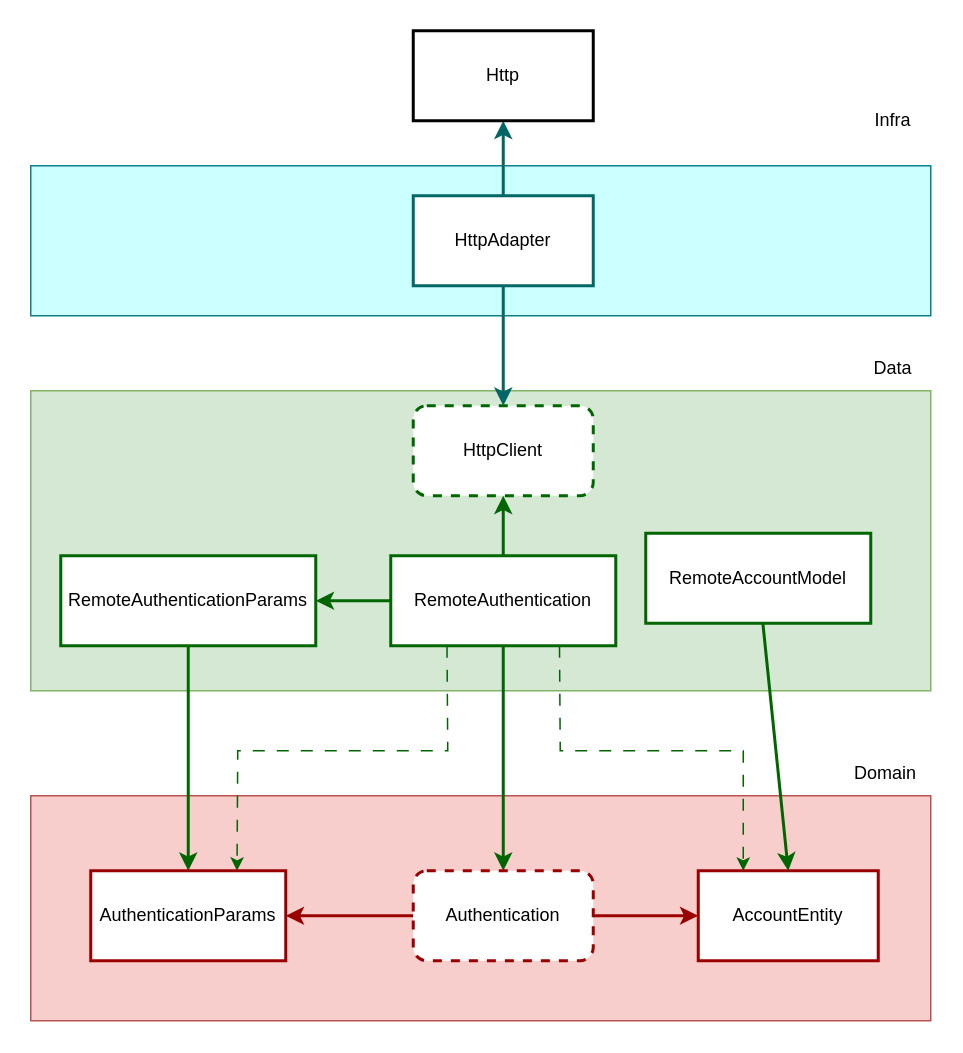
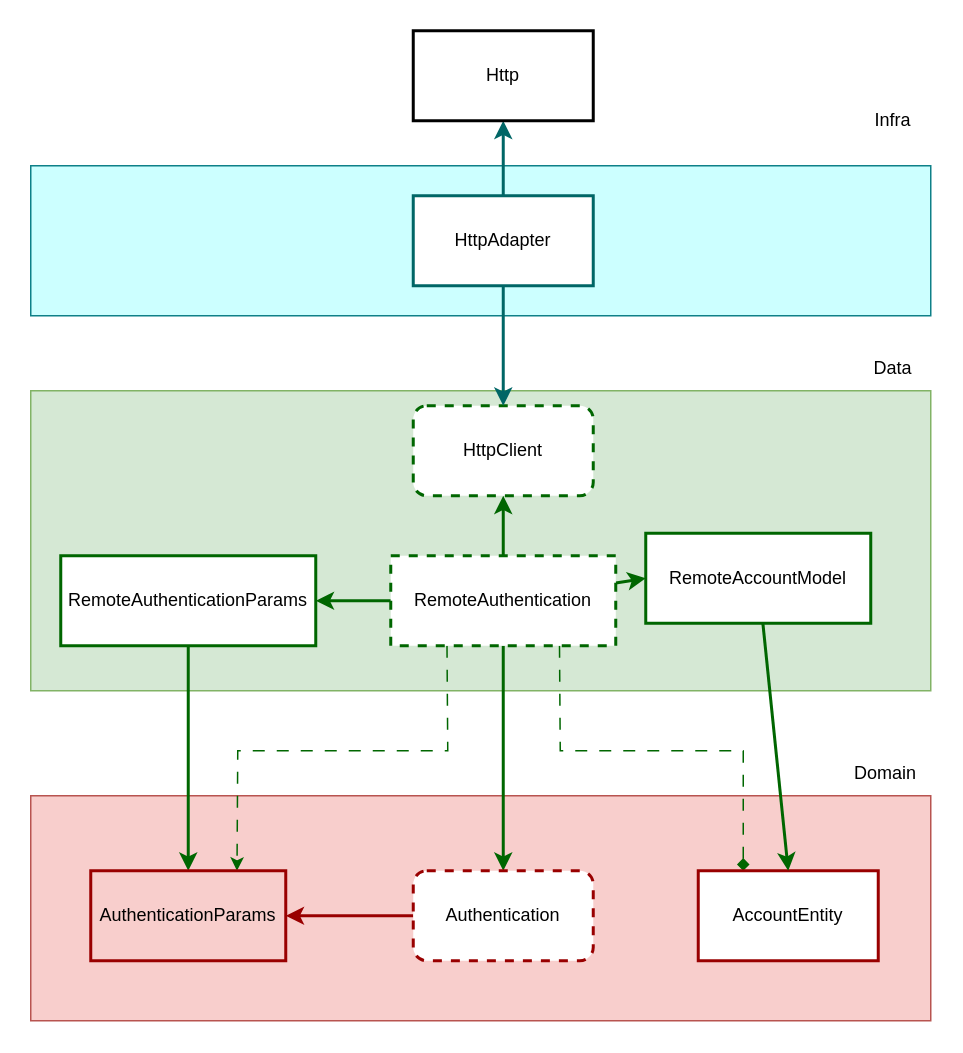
none -> (625, 582)
(503, 601) -> (503, 601)
(743, 859) -> (743, 858)
(188, 916) -> (188, 916)
(640, 916) -> none
